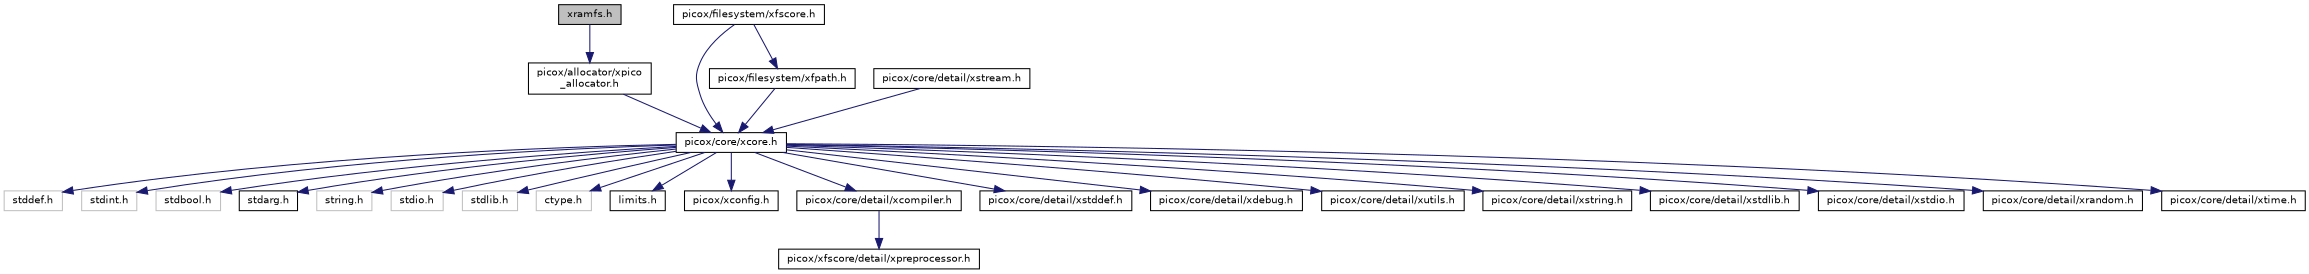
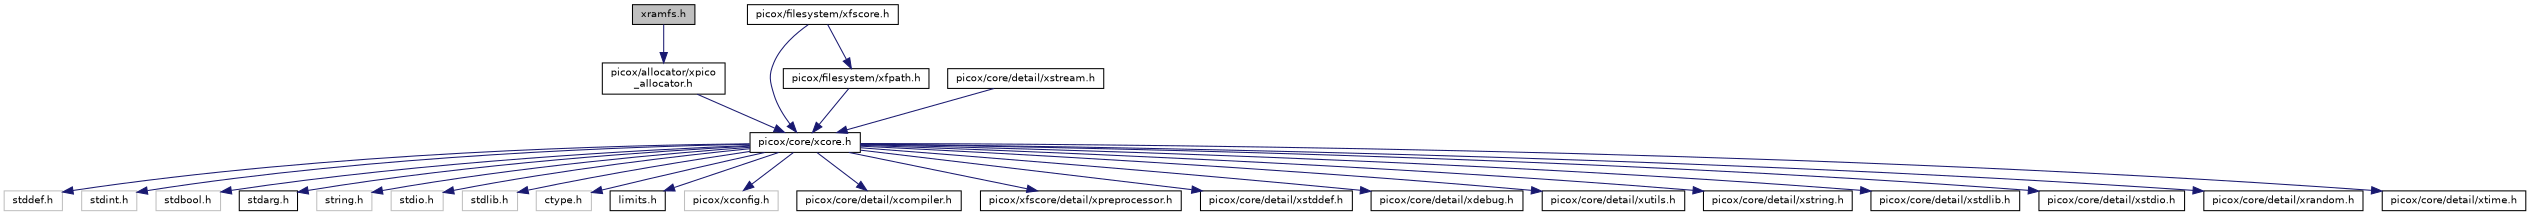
(731, 201) -> (731, 201)
(879, 225) -> (938, 171)
